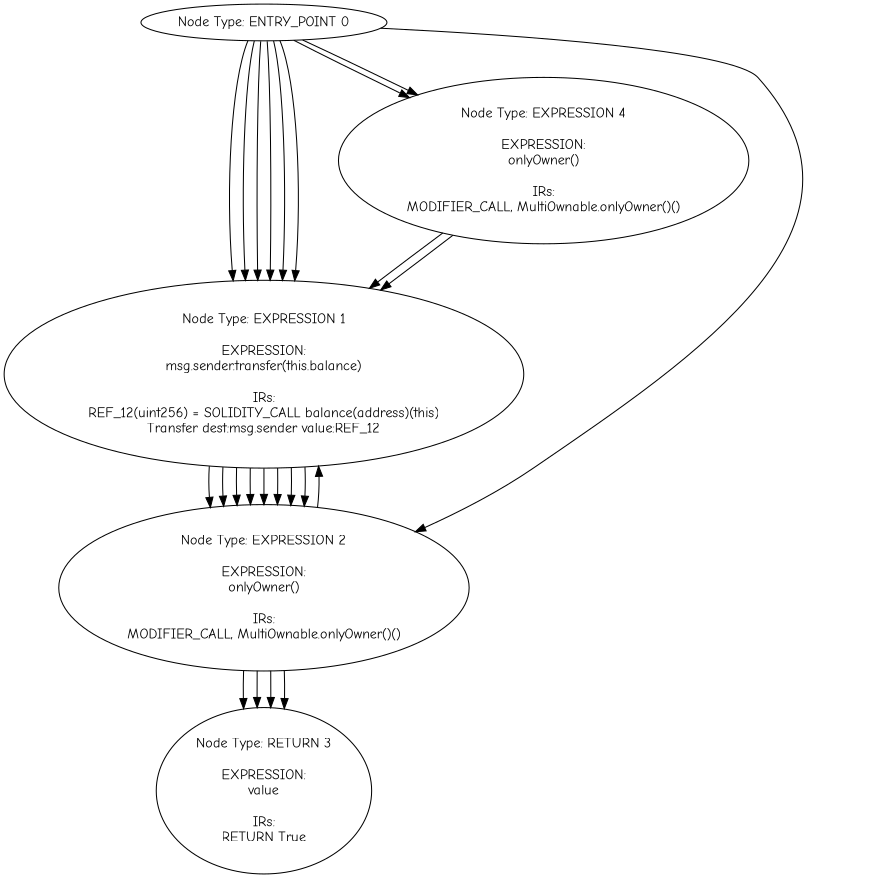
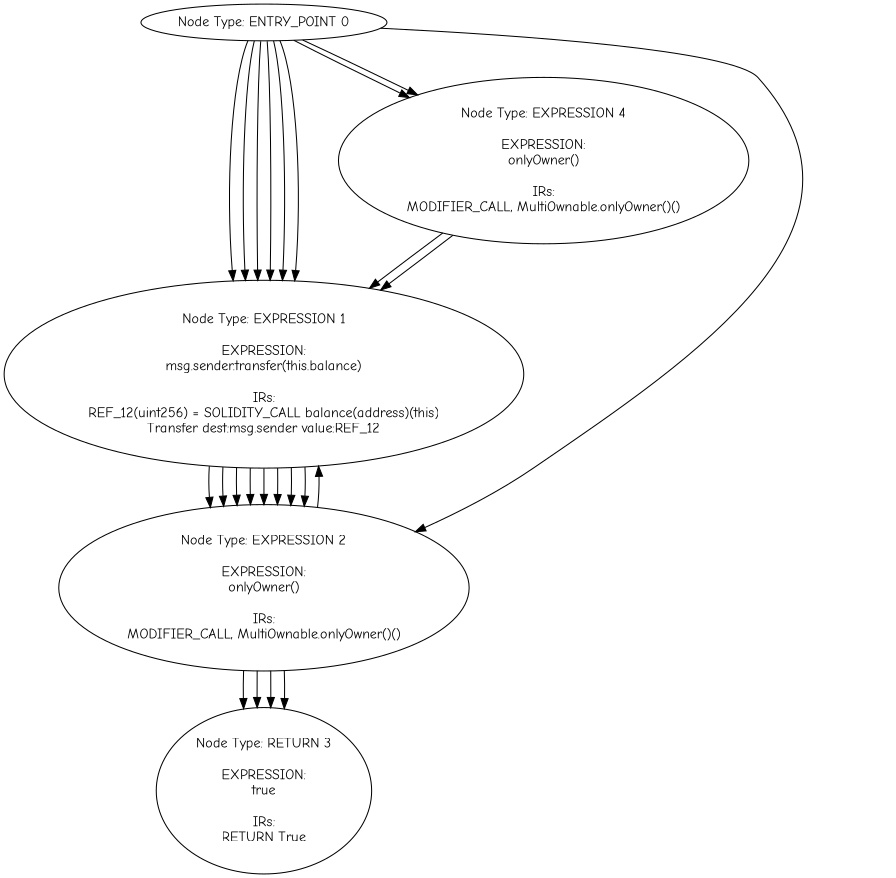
(264, 791) -> (264, 791)
